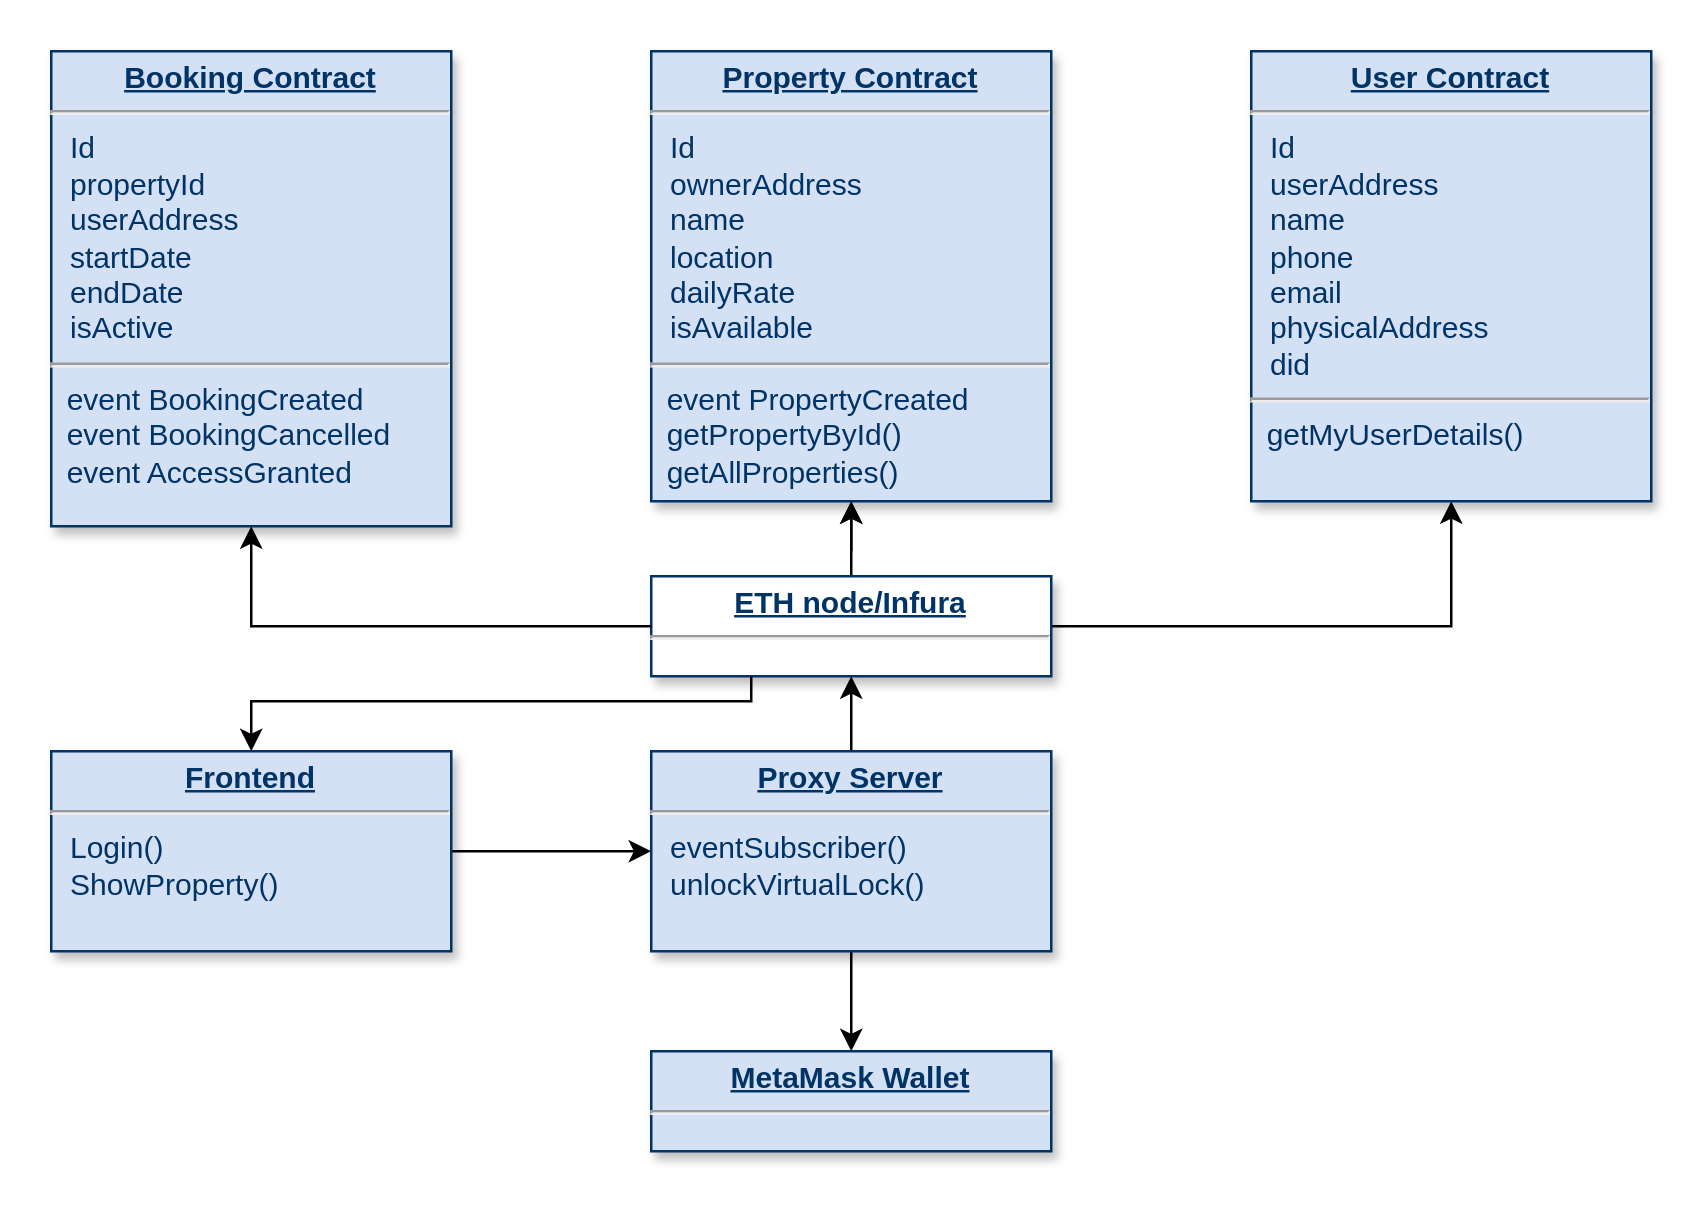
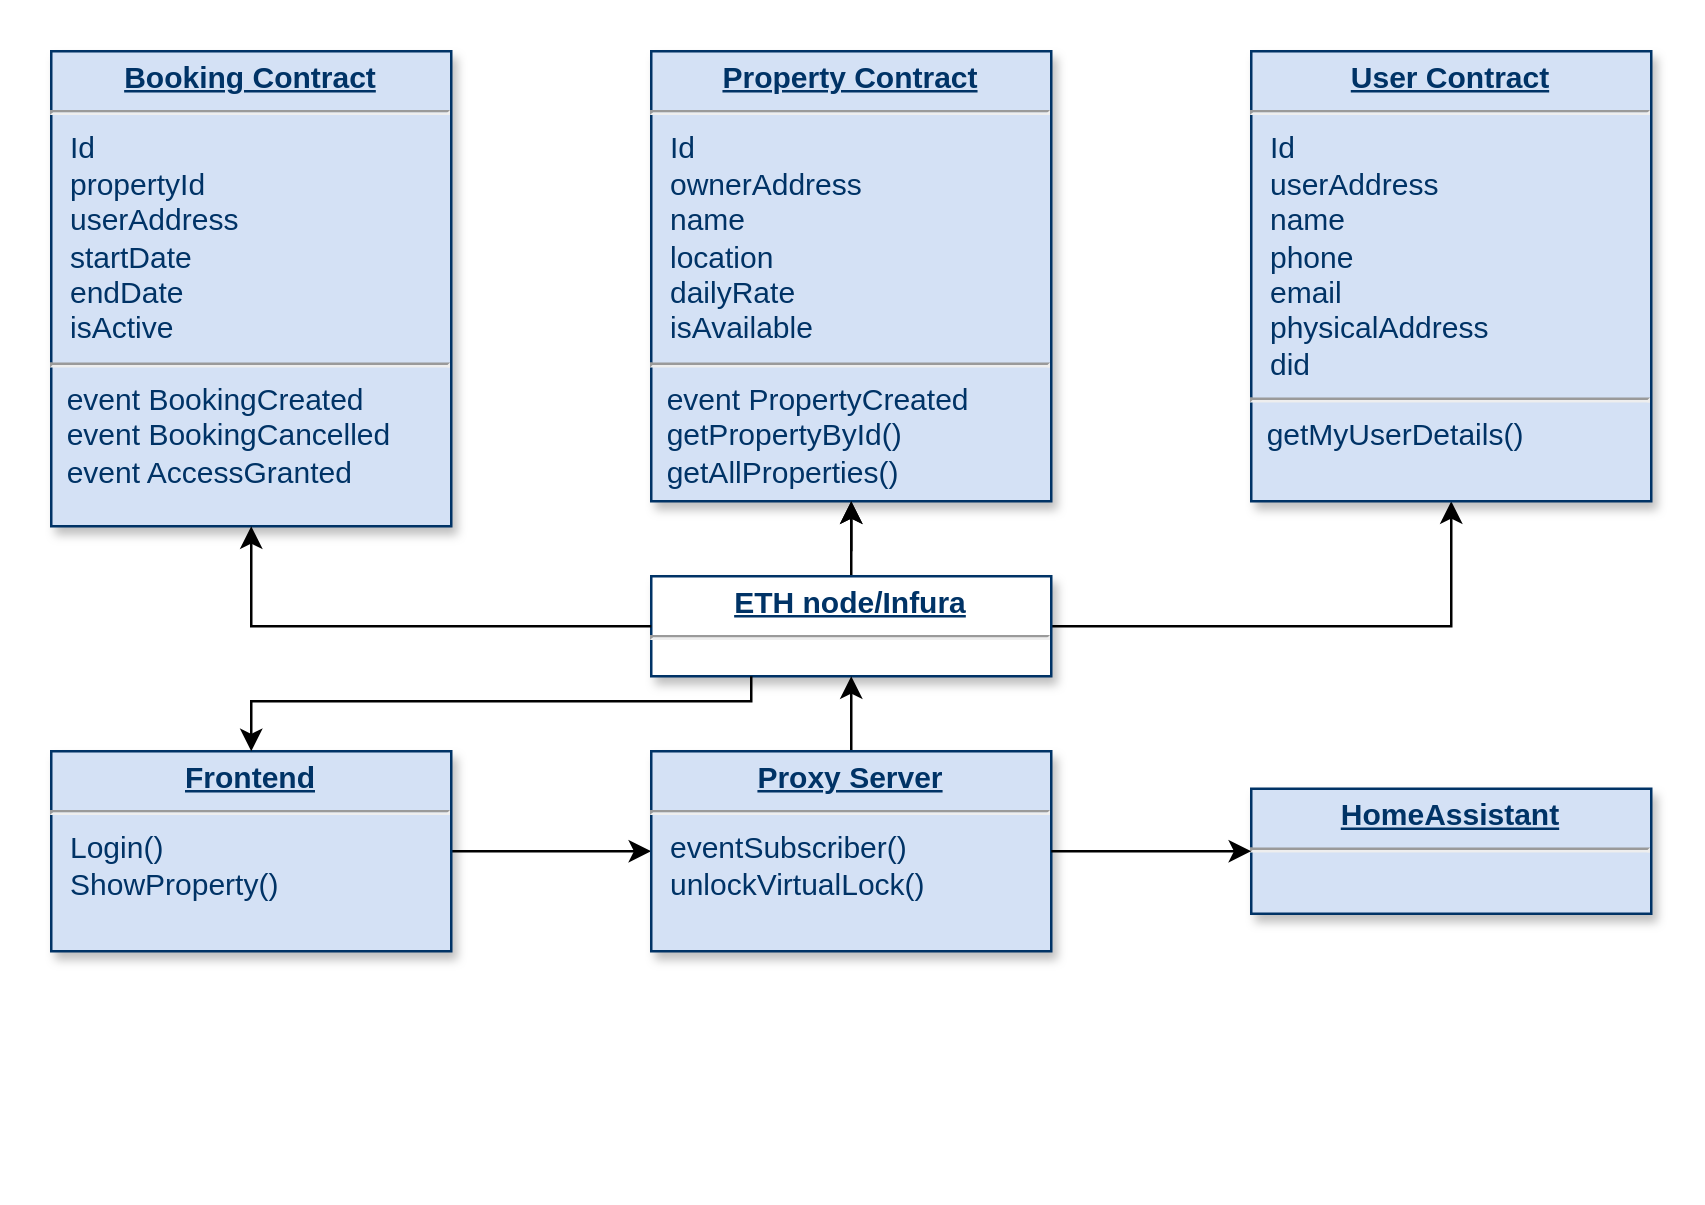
none -> (1143, 851)
none -> (1451, 851)
(851, 993) -> none
(851, 1101) -> none
